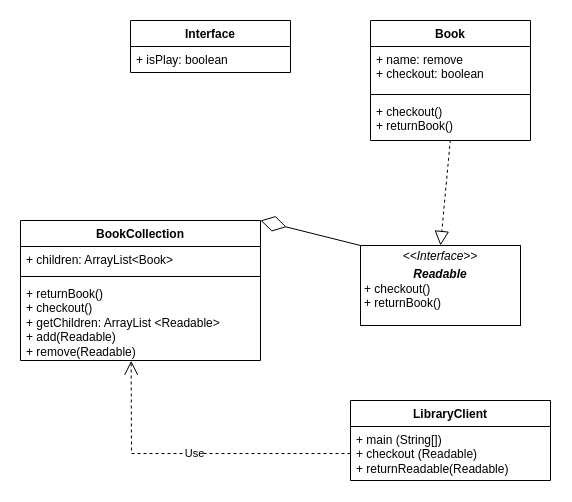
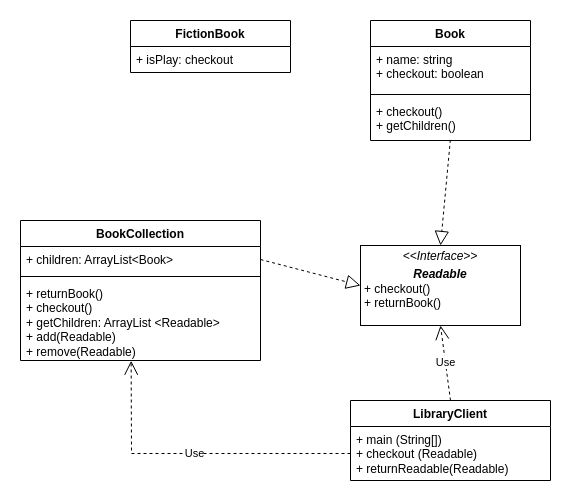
(211, 35) -> (211, 35)
(184, 61) -> (189, 61)
(434, 68) -> (434, 68)
(422, 120) -> (422, 120)
(324, 236) -> none
none -> (304, 271)
none -> (446, 365)
